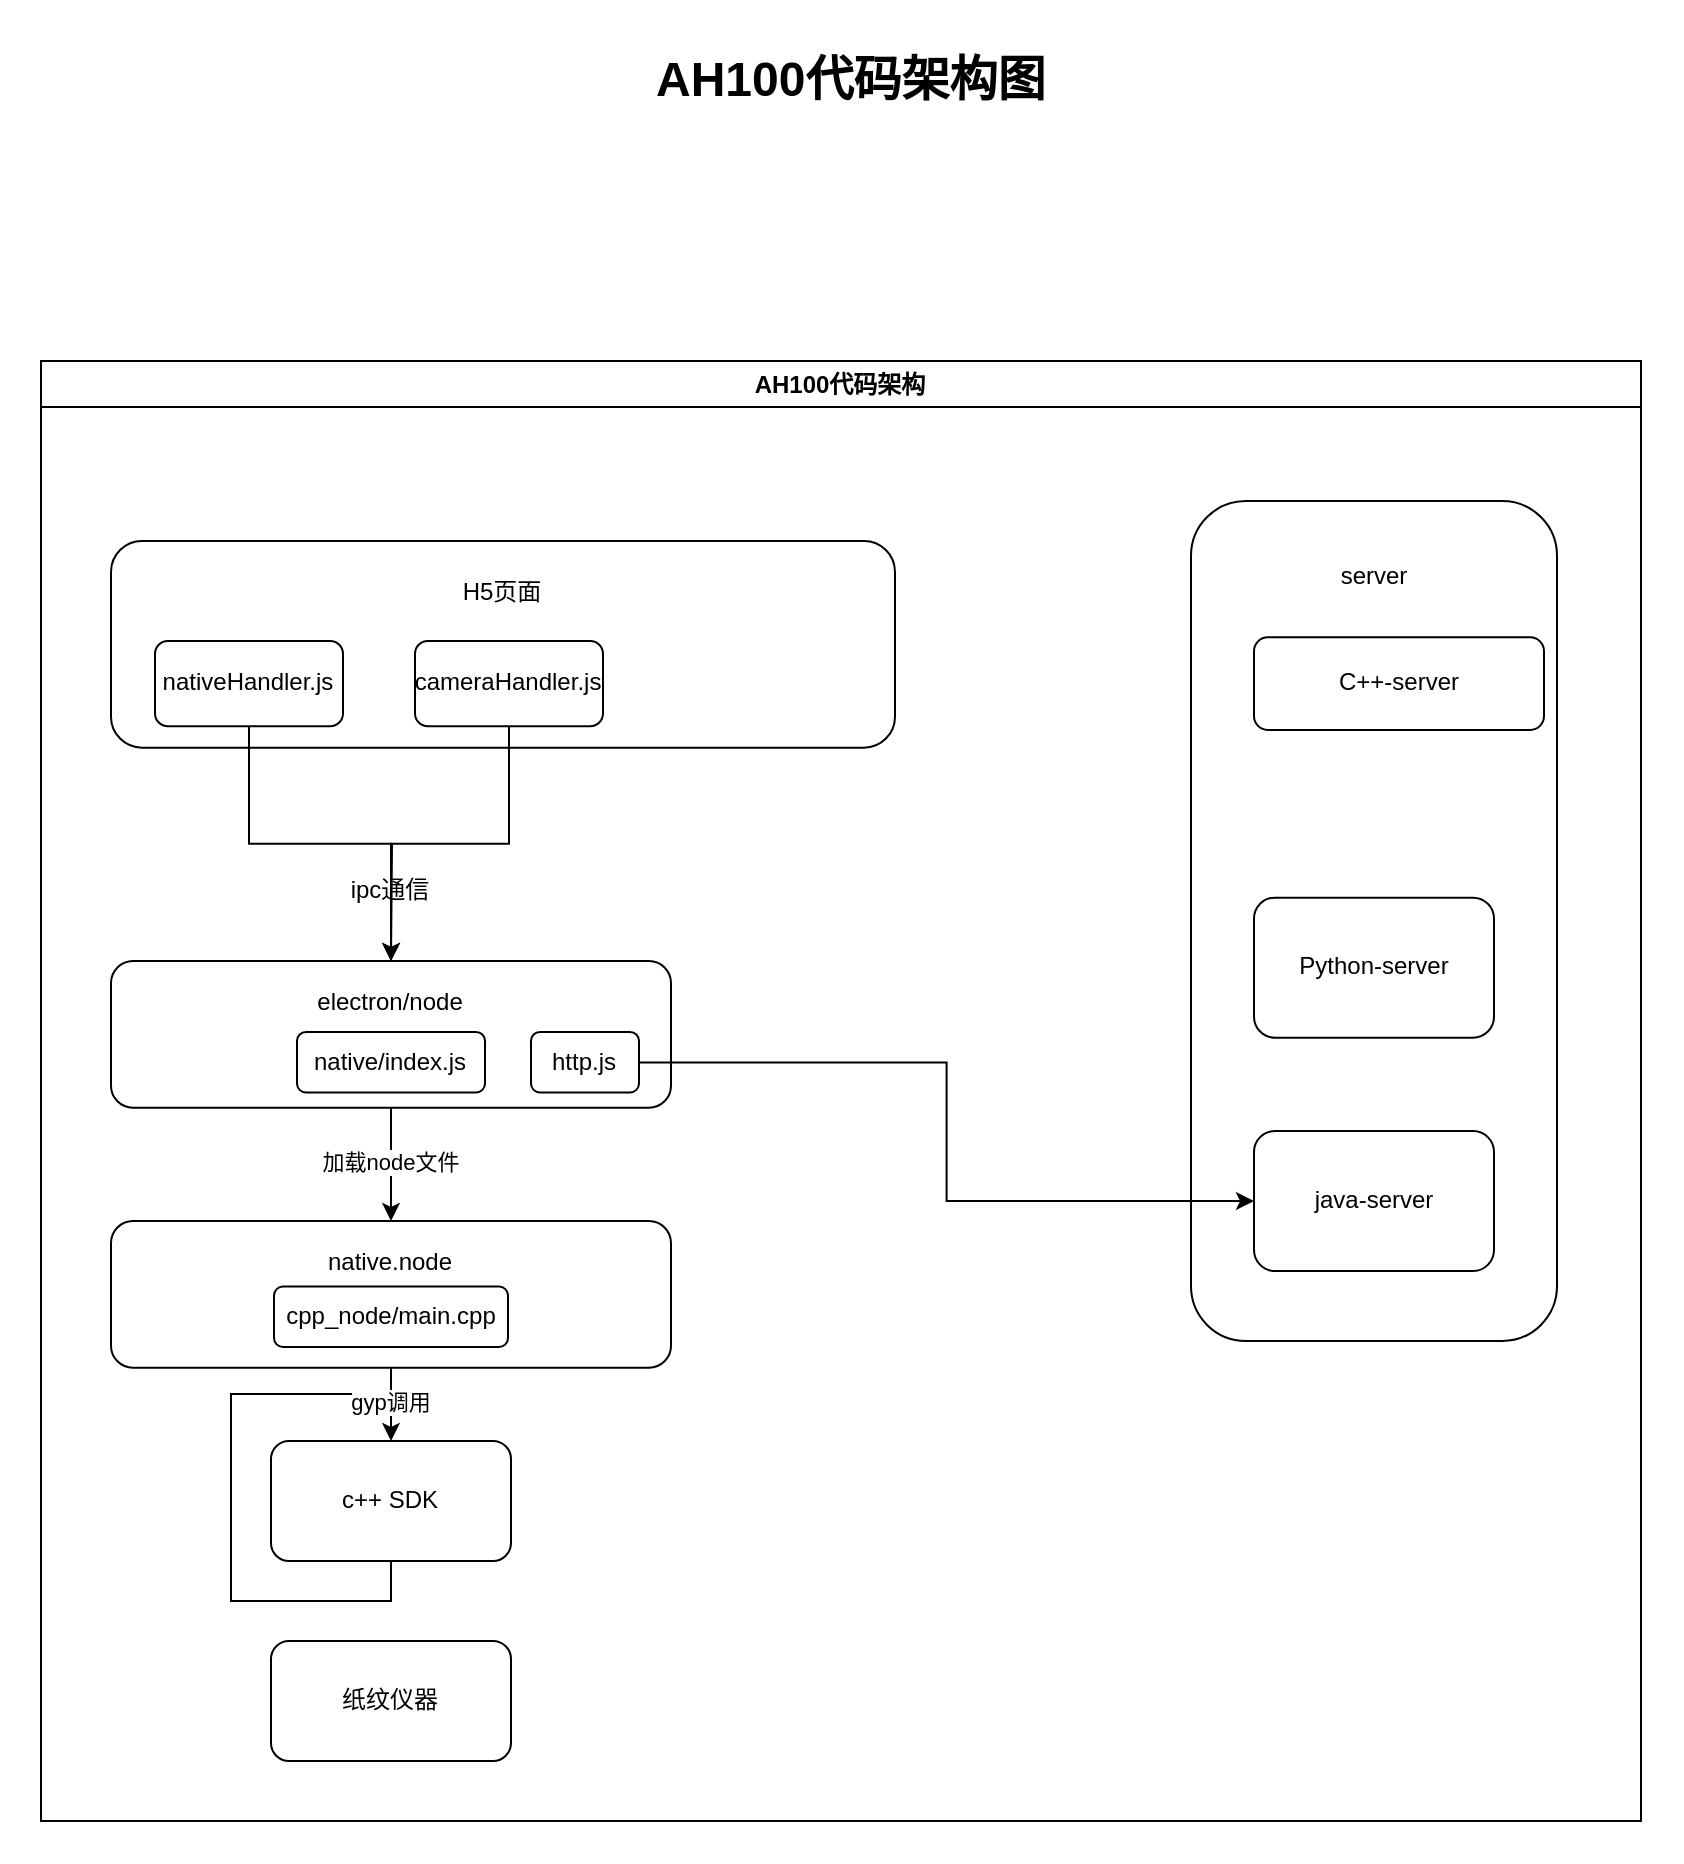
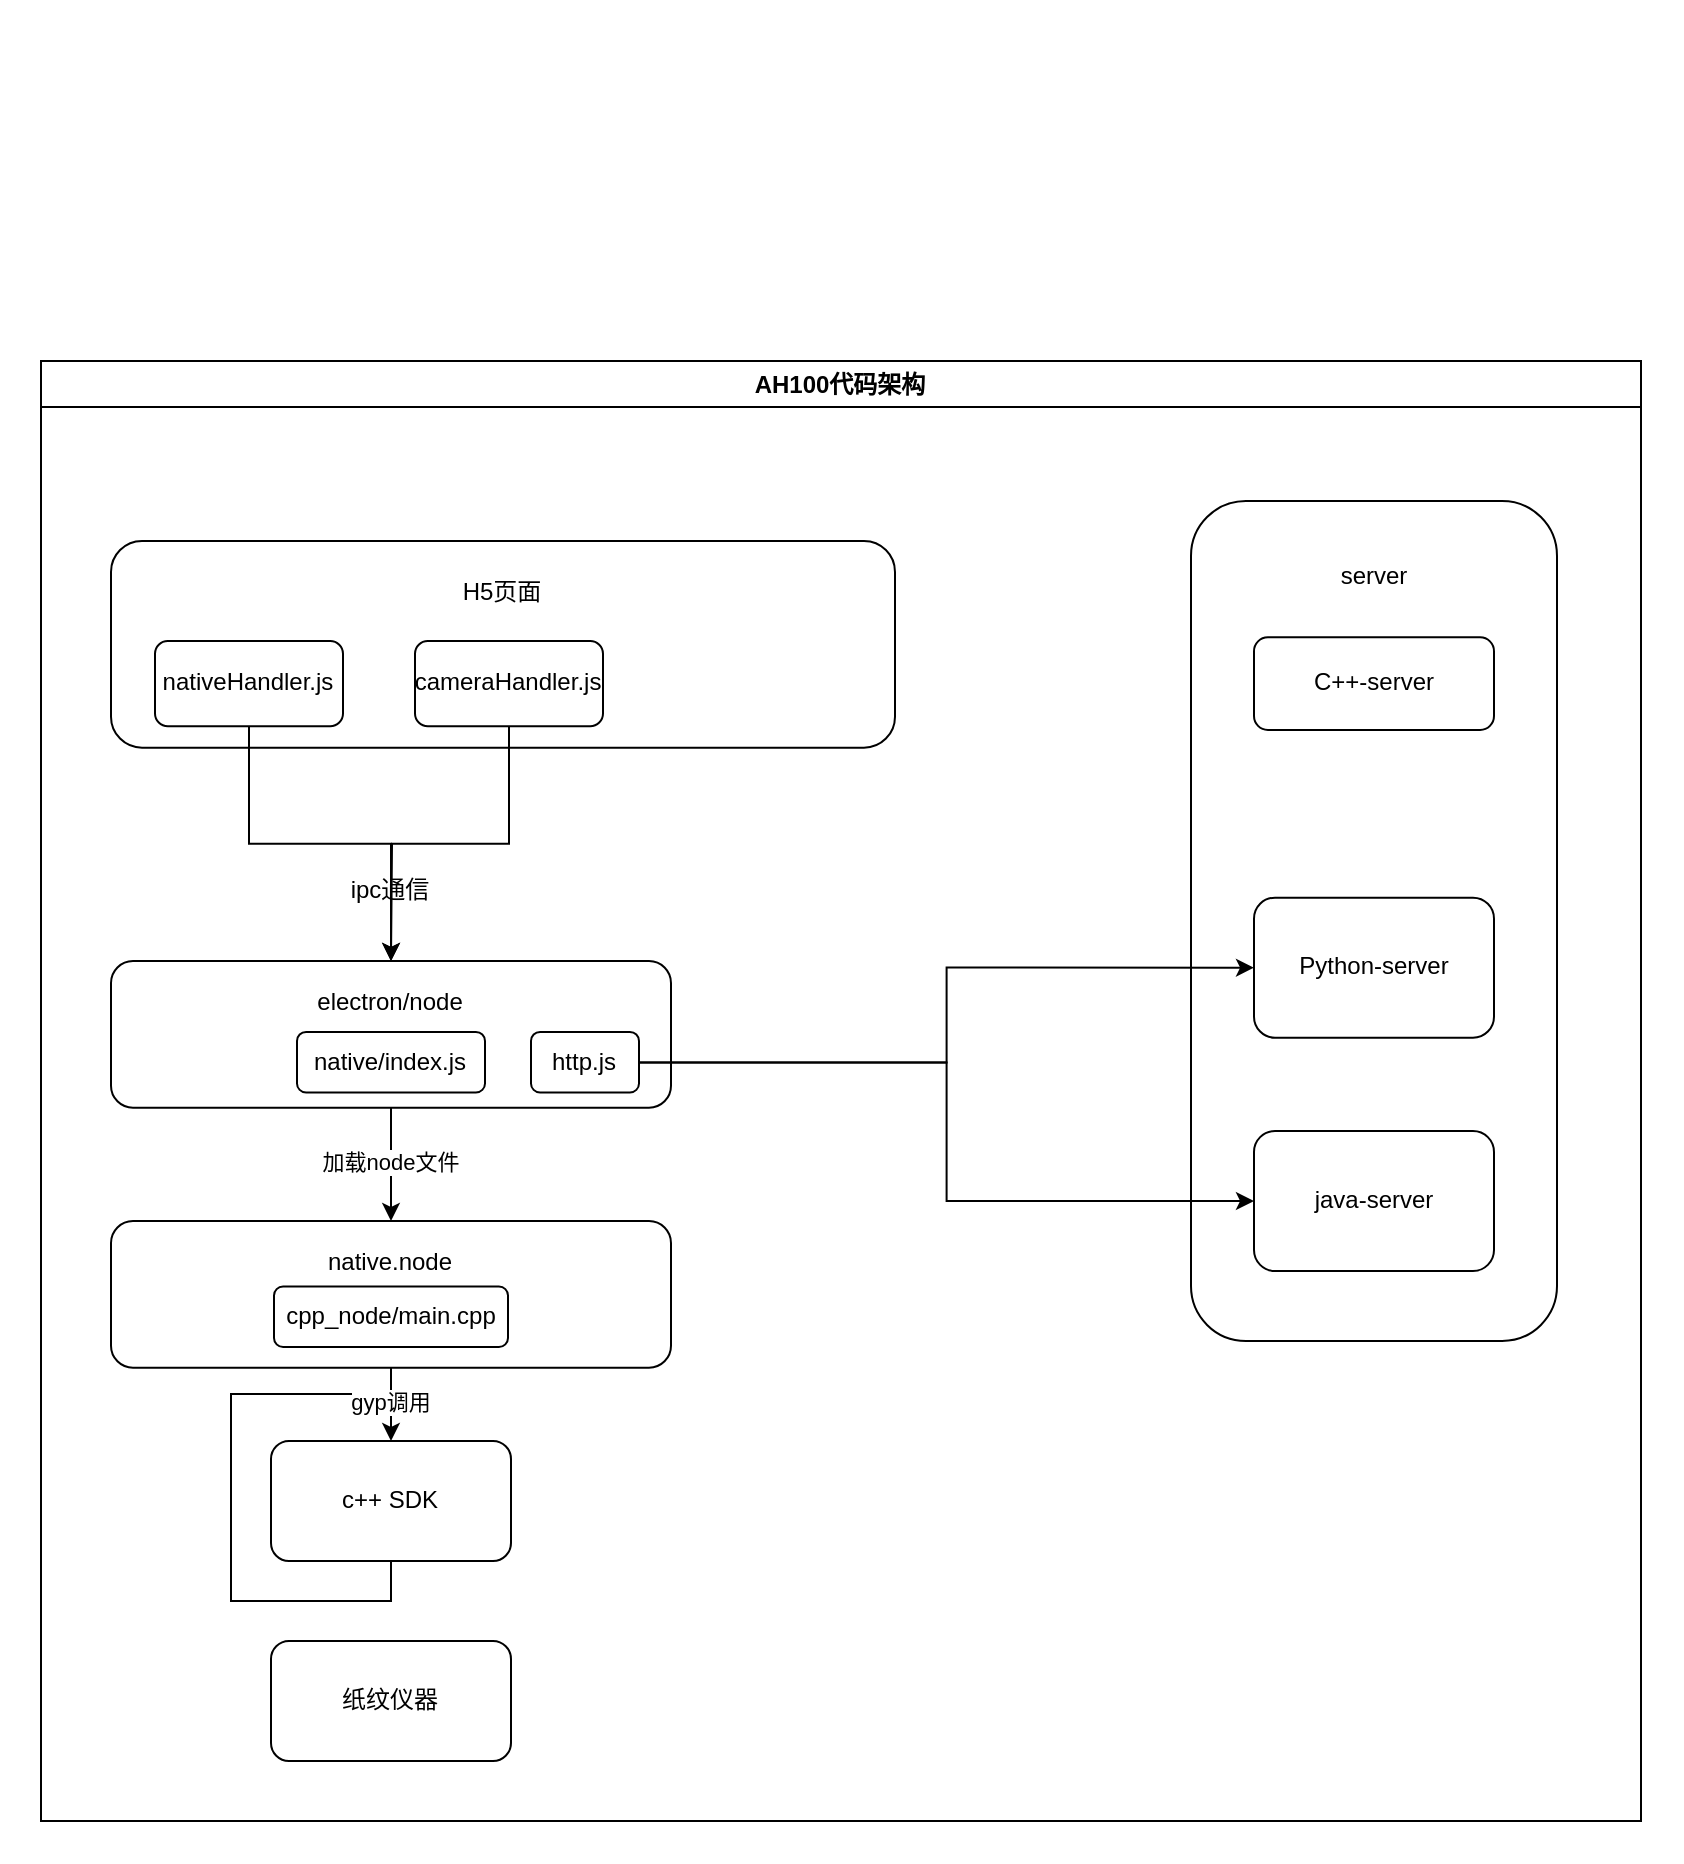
(897, 161) -> none
(1399, 684) -> (1374, 684)
none -> (1047, 968)
